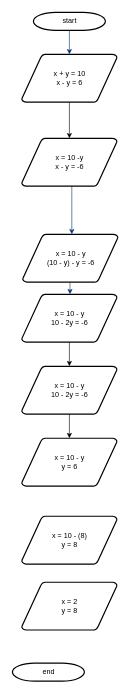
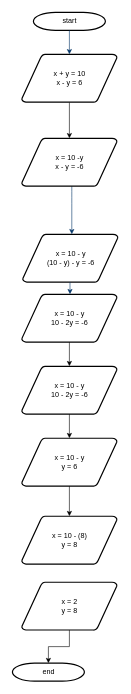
none -> (69, 499)
none -> (61, 647)
